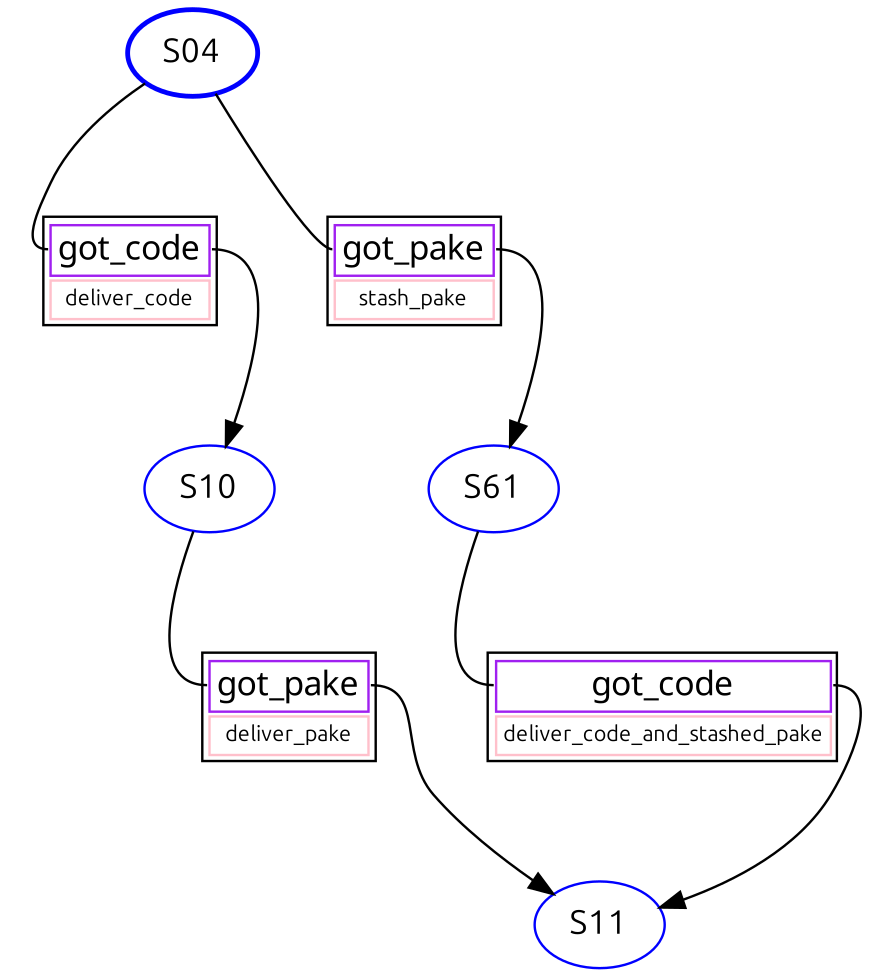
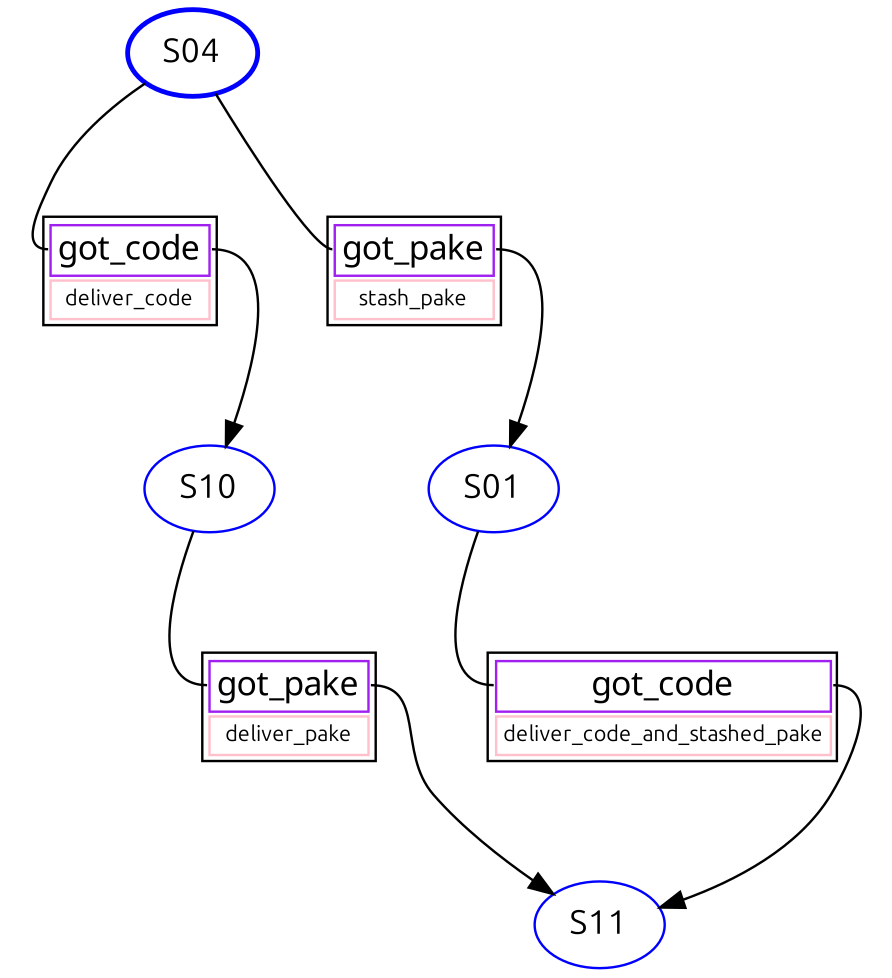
(494, 489) -> (494, 489)
